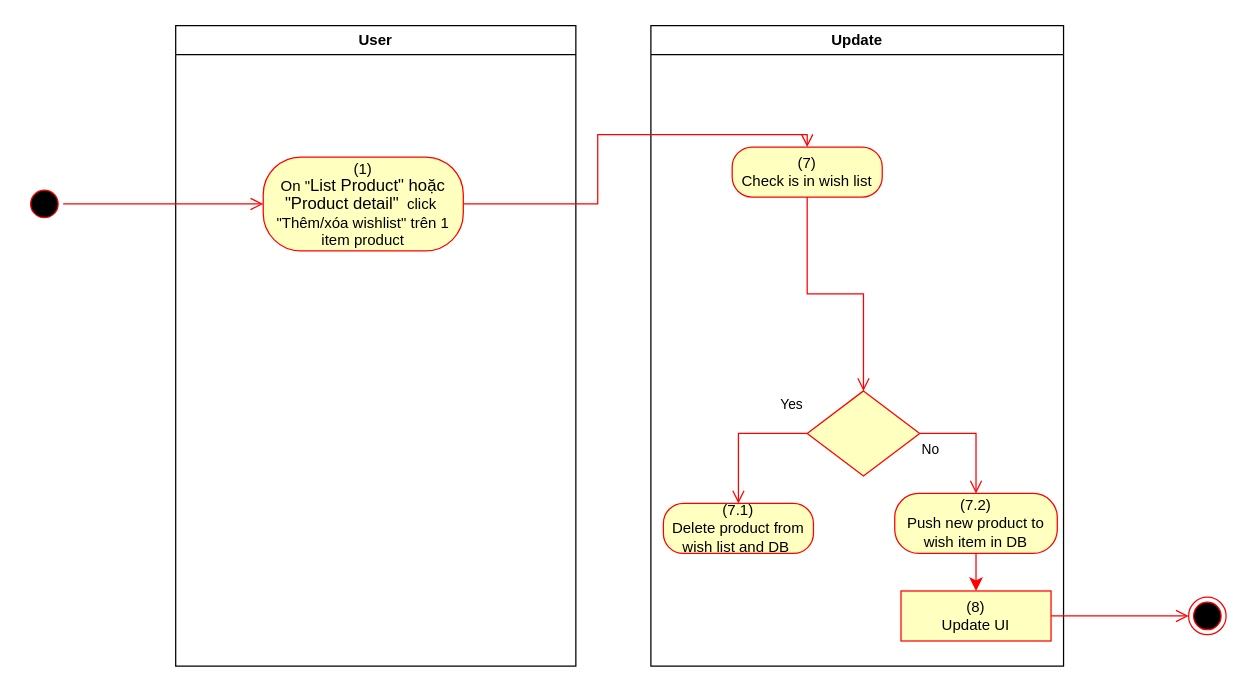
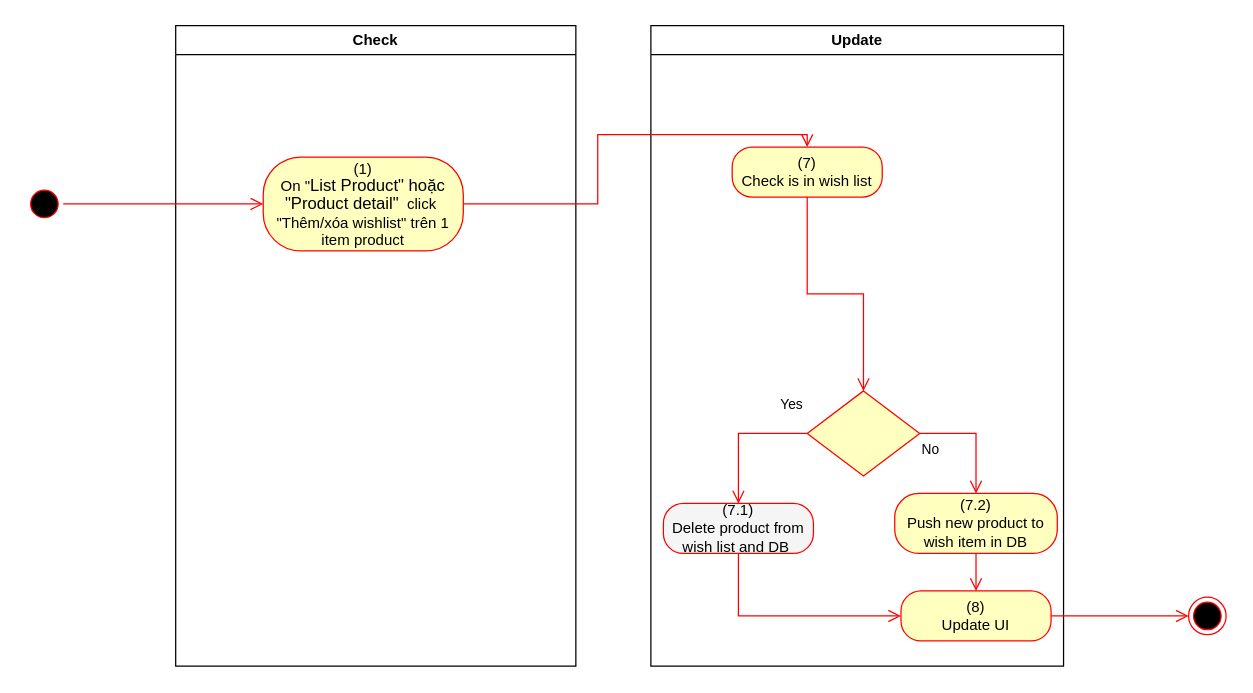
(376, 41) -> (376, 41)
(738, 528) -> (738, 528)
(976, 579) -> (976, 581)
none -> (786, 616)
(976, 616) -> (976, 616)
